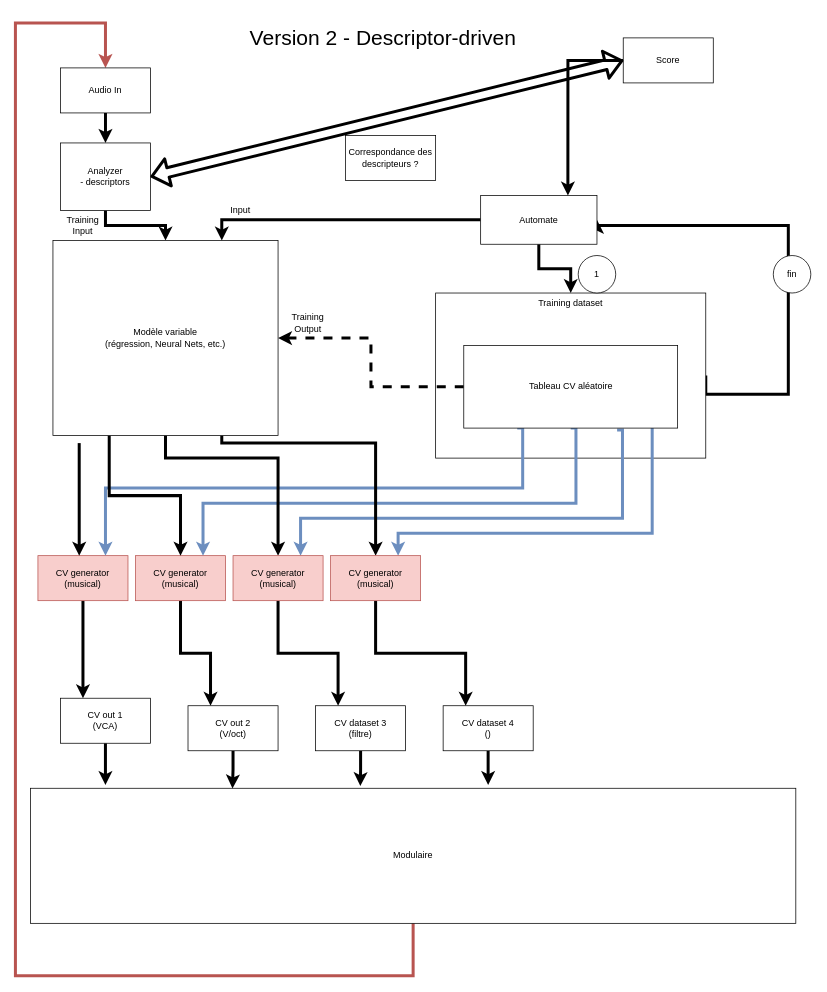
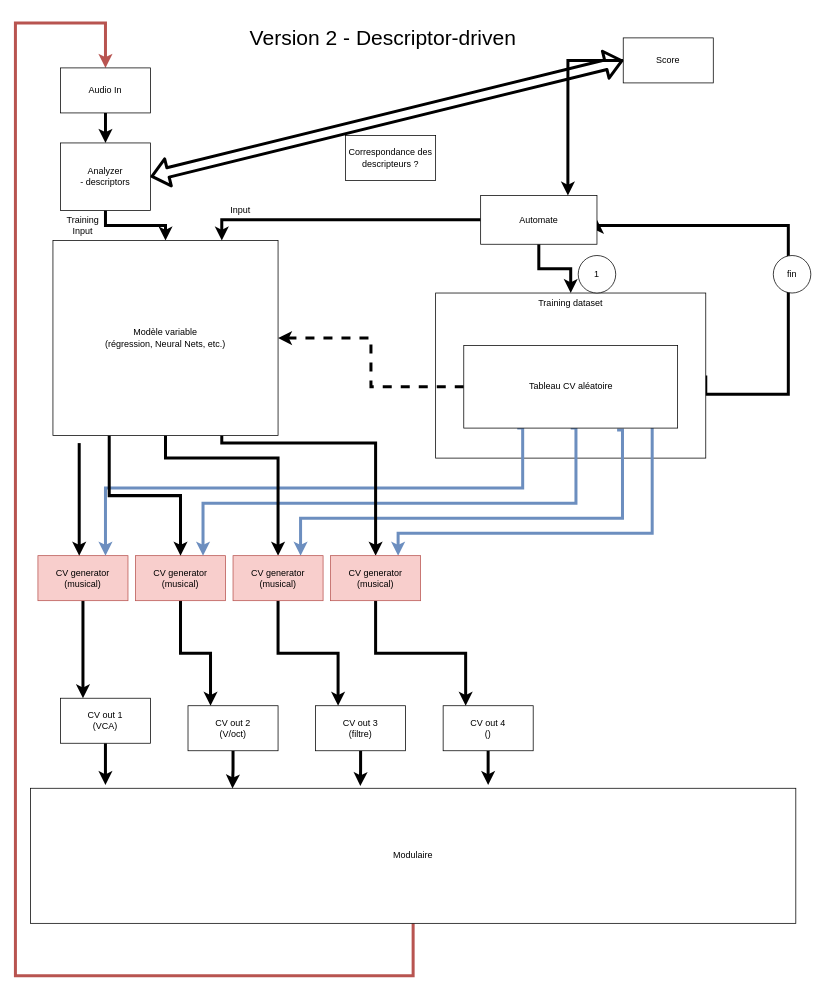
(308, 323) -> none
(360, 728) -> (360, 728)
(488, 728) -> (488, 728)
